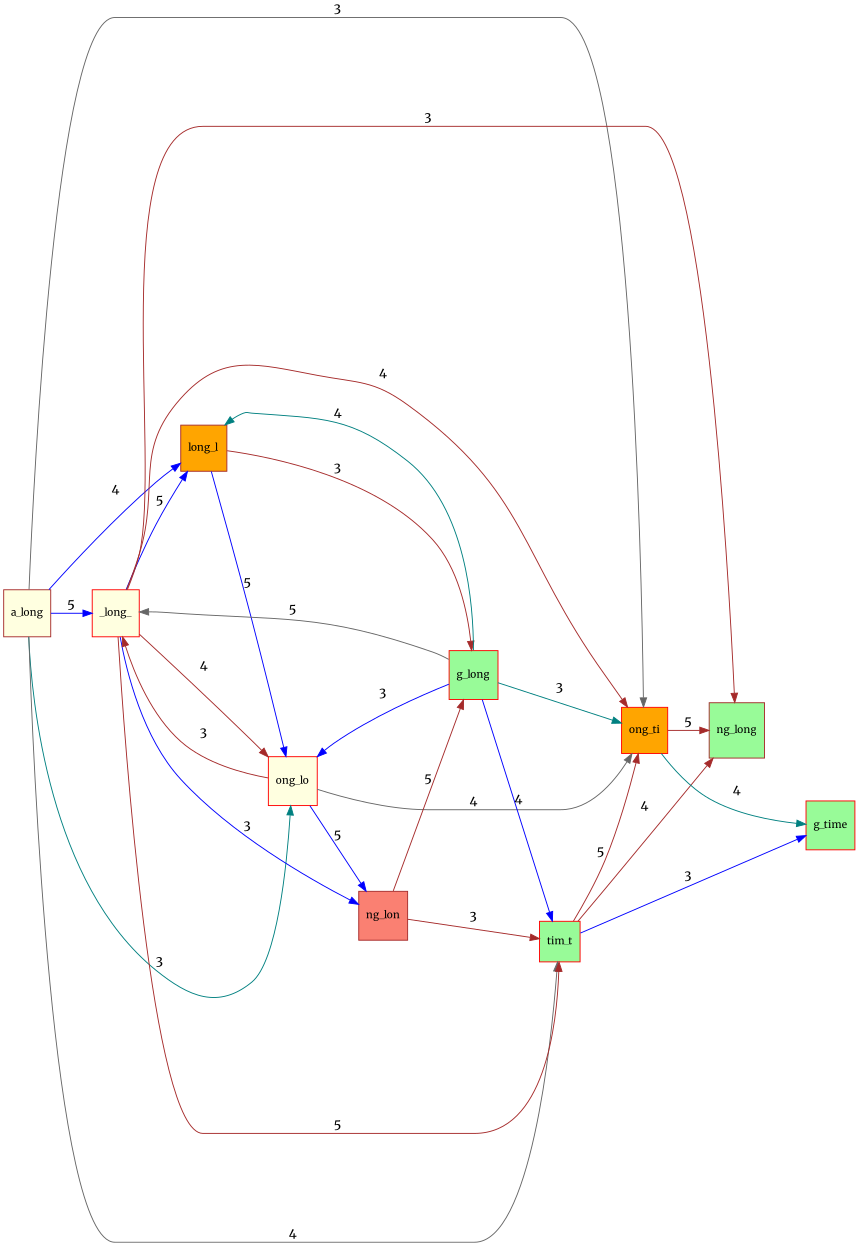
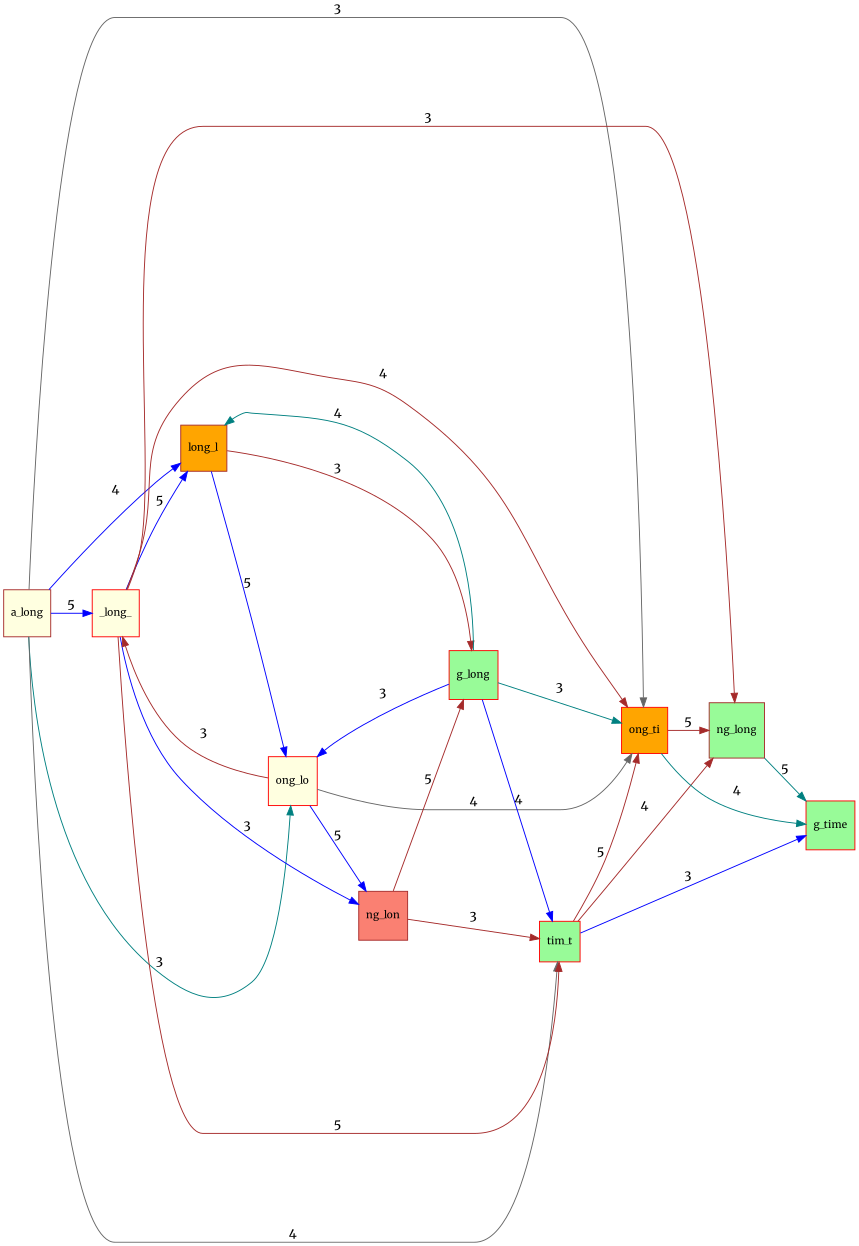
(302, 621) -> none
(201, 692) -> none
none -> (782, 776)
